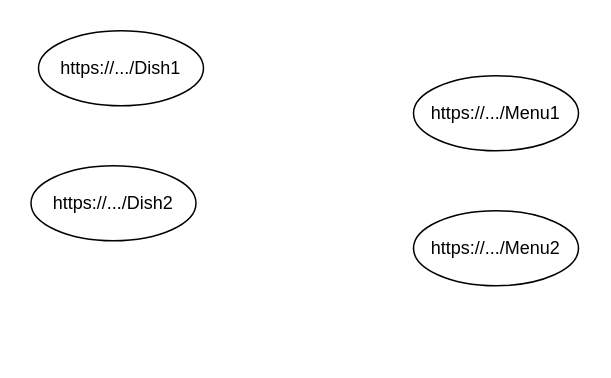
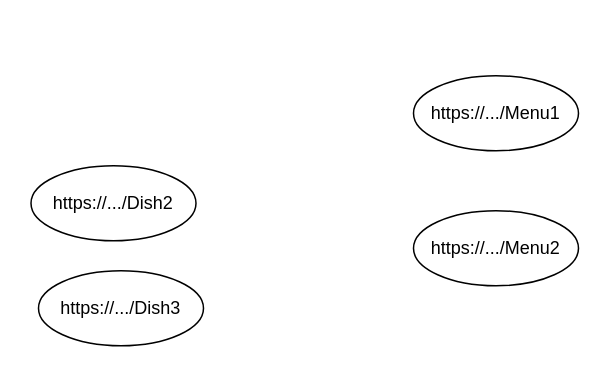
(121, 68) -> none
none -> (121, 308)
